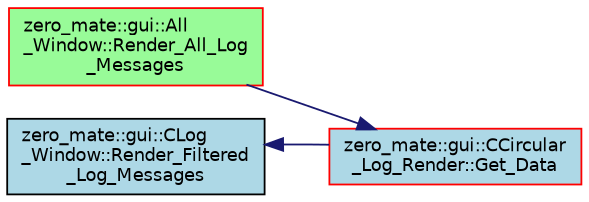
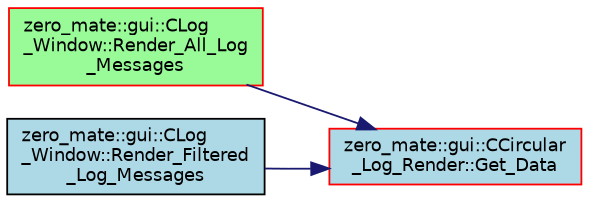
(136, 47) -> (136, 47)
(306, 144) -> (288, 169)
